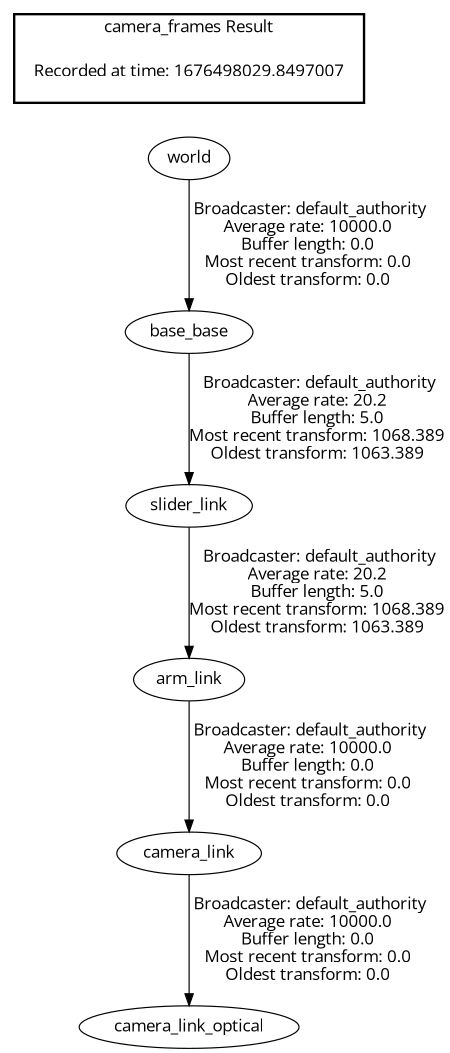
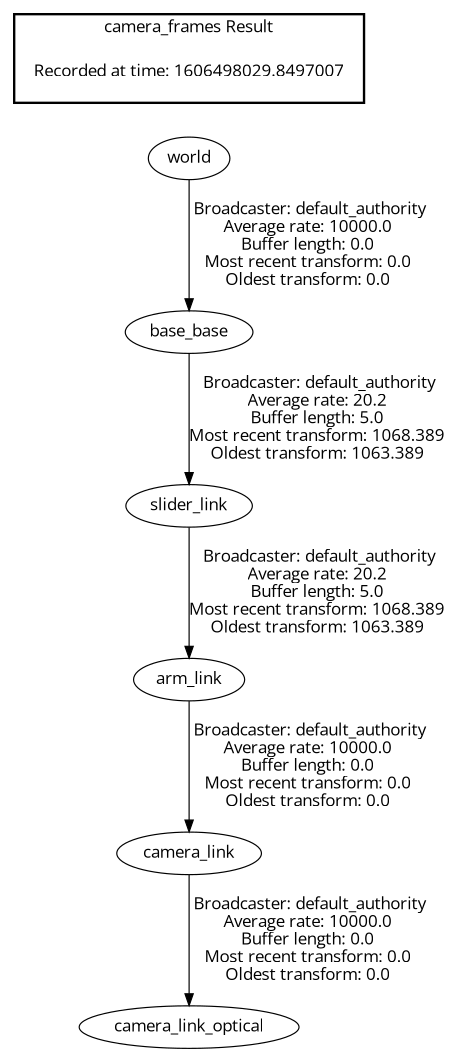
(189, 72) -> (189, 72)
